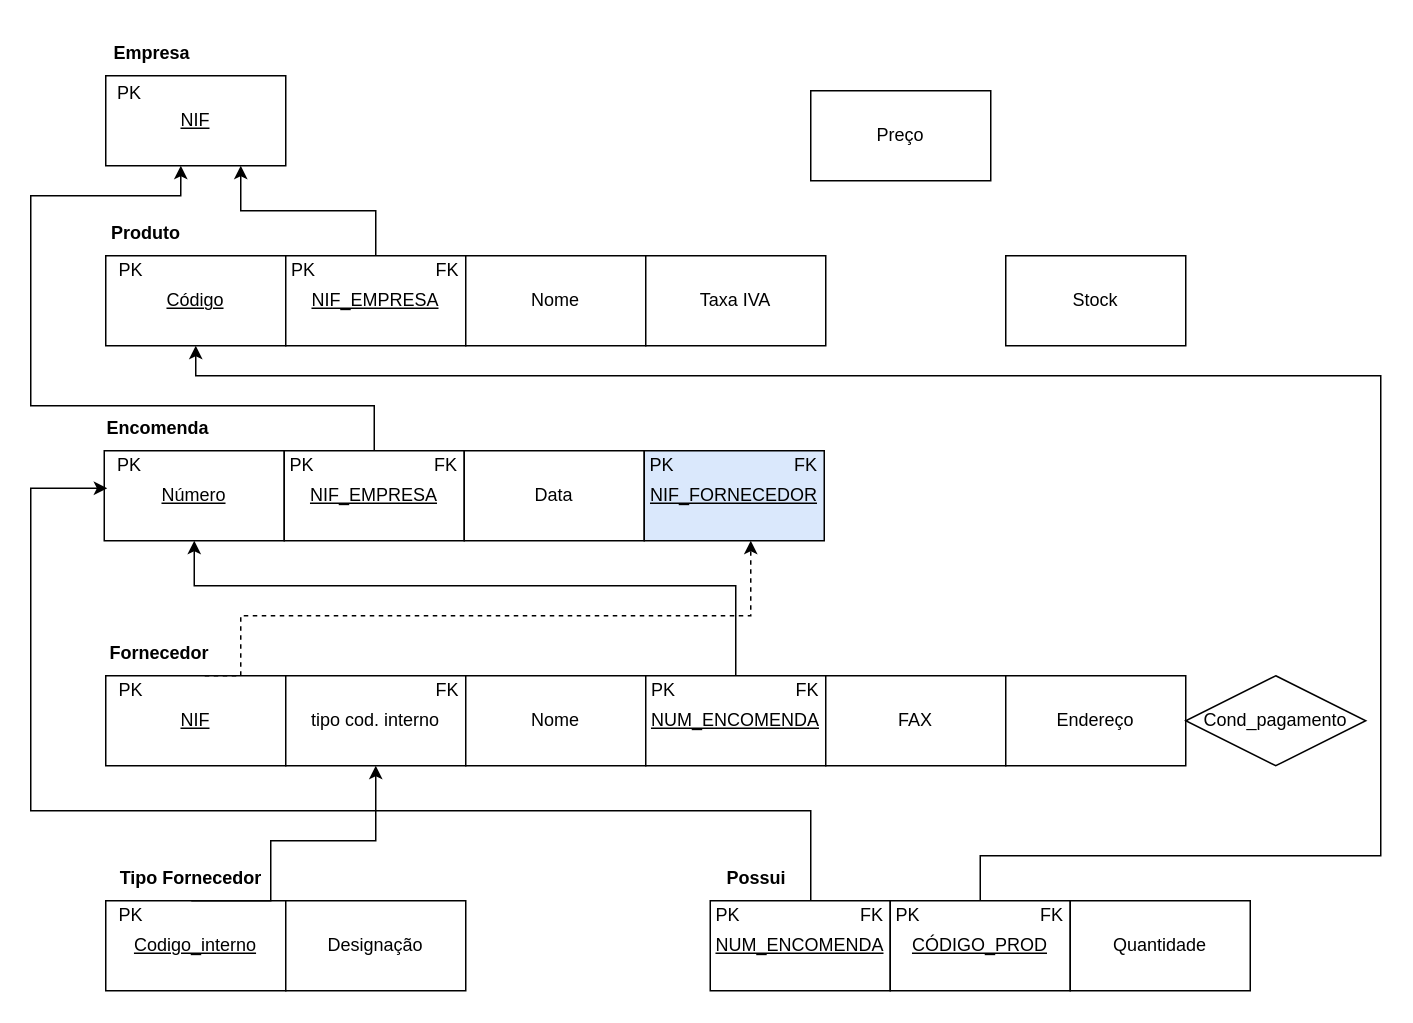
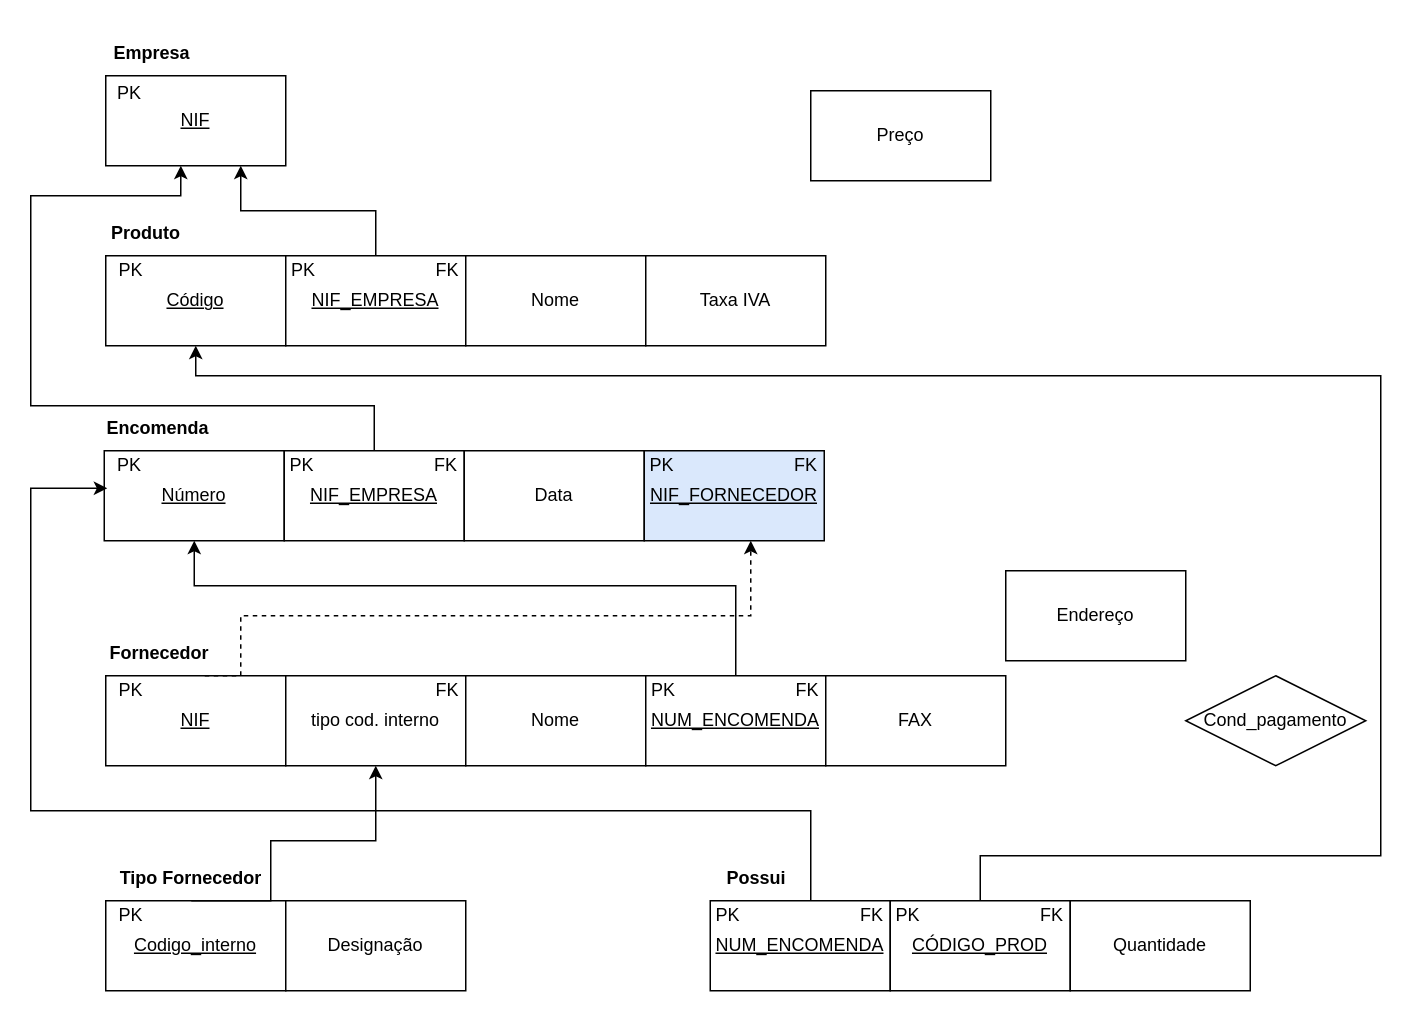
(1096, 301) -> none
(1096, 721) -> (1096, 616)
